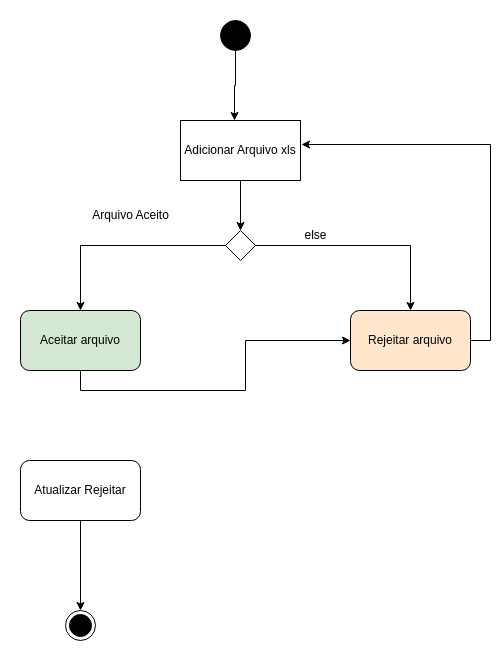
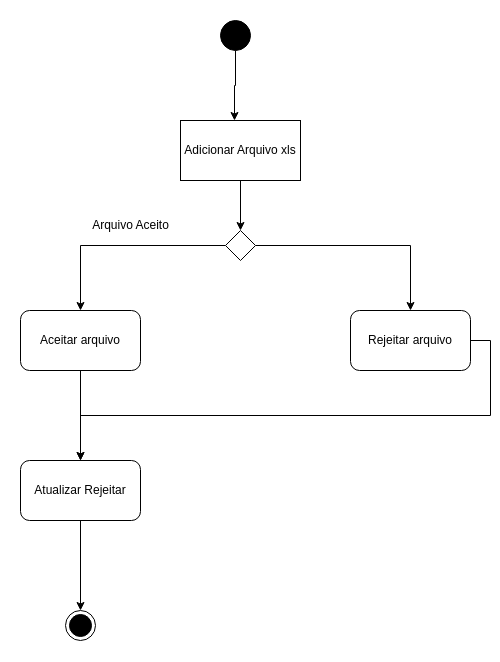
(491, 154) -> (326, 416)
(131, 216) -> (131, 226)
(316, 236) -> none
(81, 341) -> (81, 341)
(411, 341) -> (411, 341)
(236, 391) -> (81, 400)
